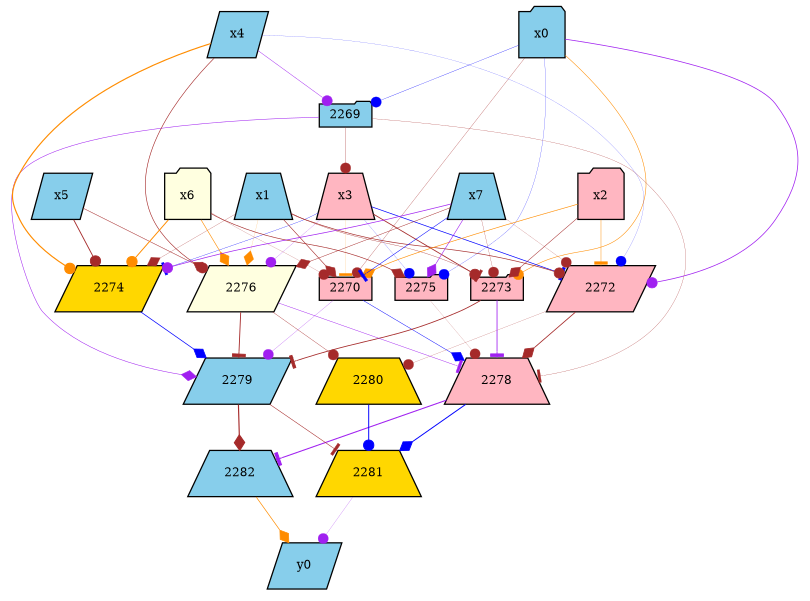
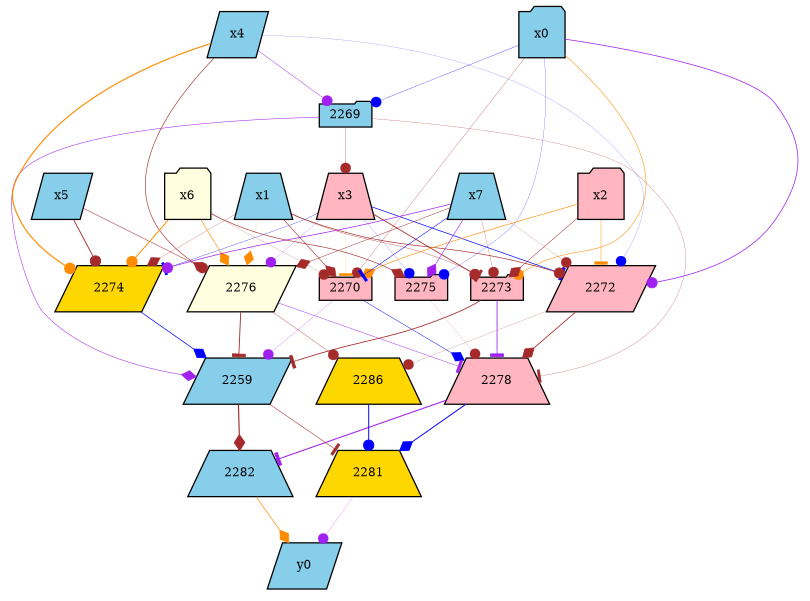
(238, 381) -> (238, 381)
(369, 381) -> (369, 381)
